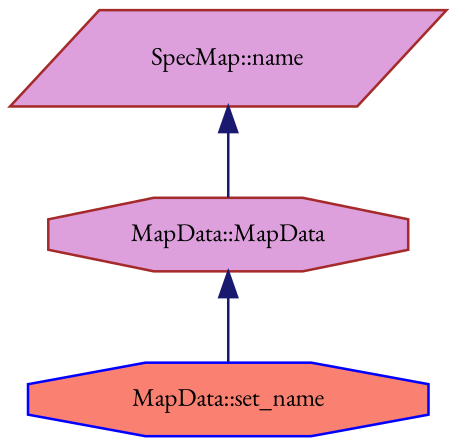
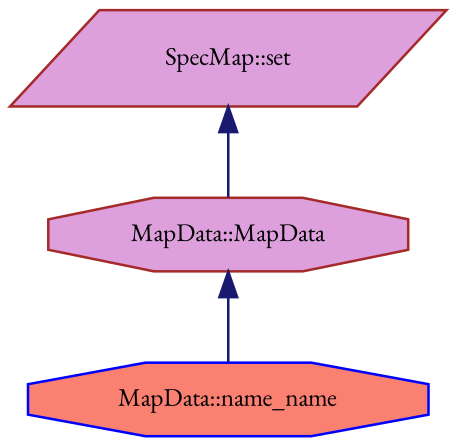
(228, 58) -> (228, 58)
(228, 399) -> (228, 399)
